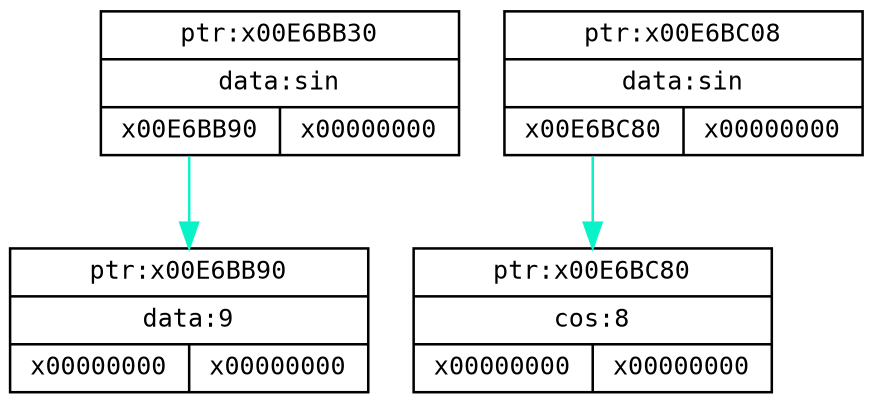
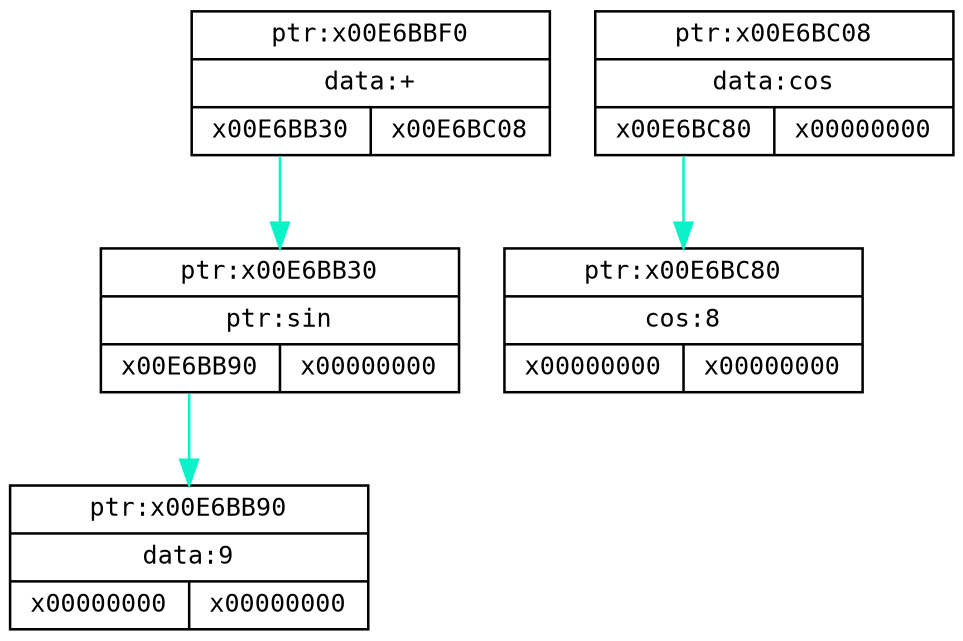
(280, 82) -> (280, 319)
(684, 82) -> (774, 82)
none -> (371, 83)
